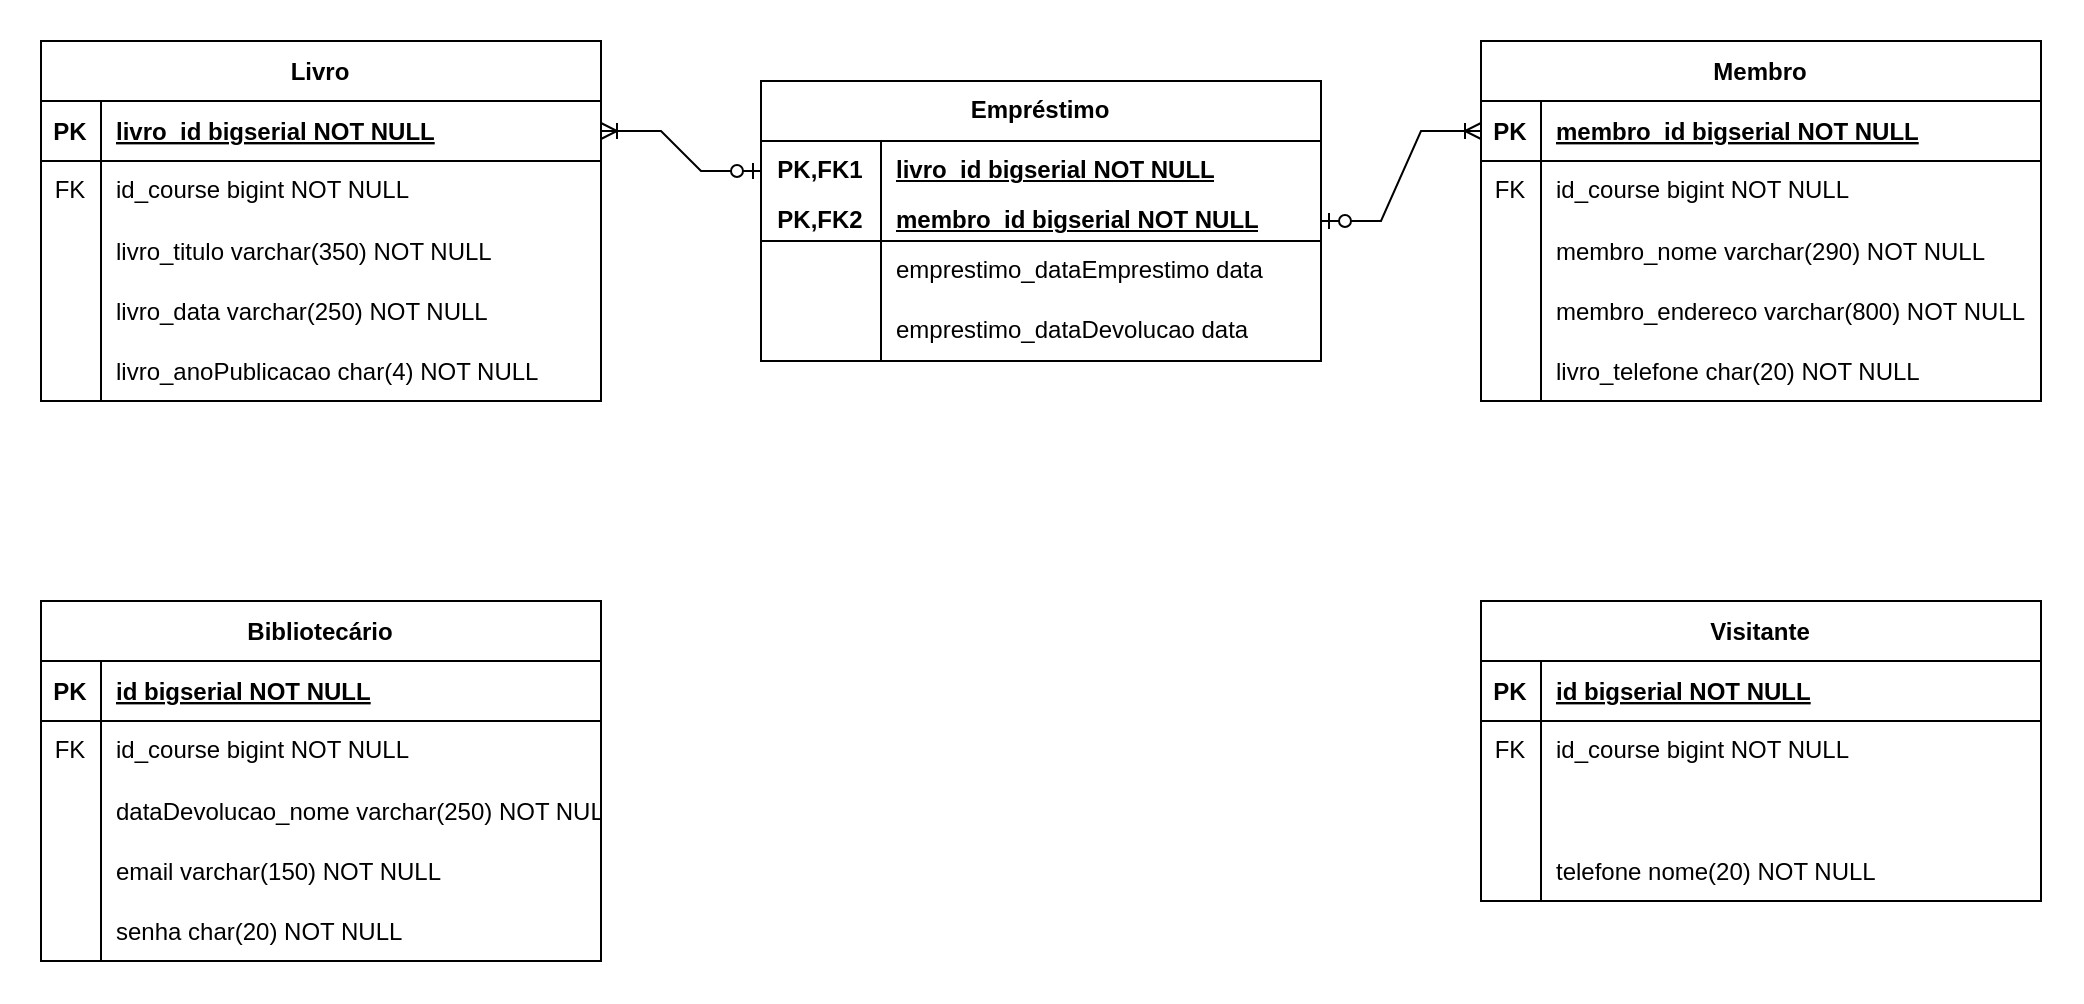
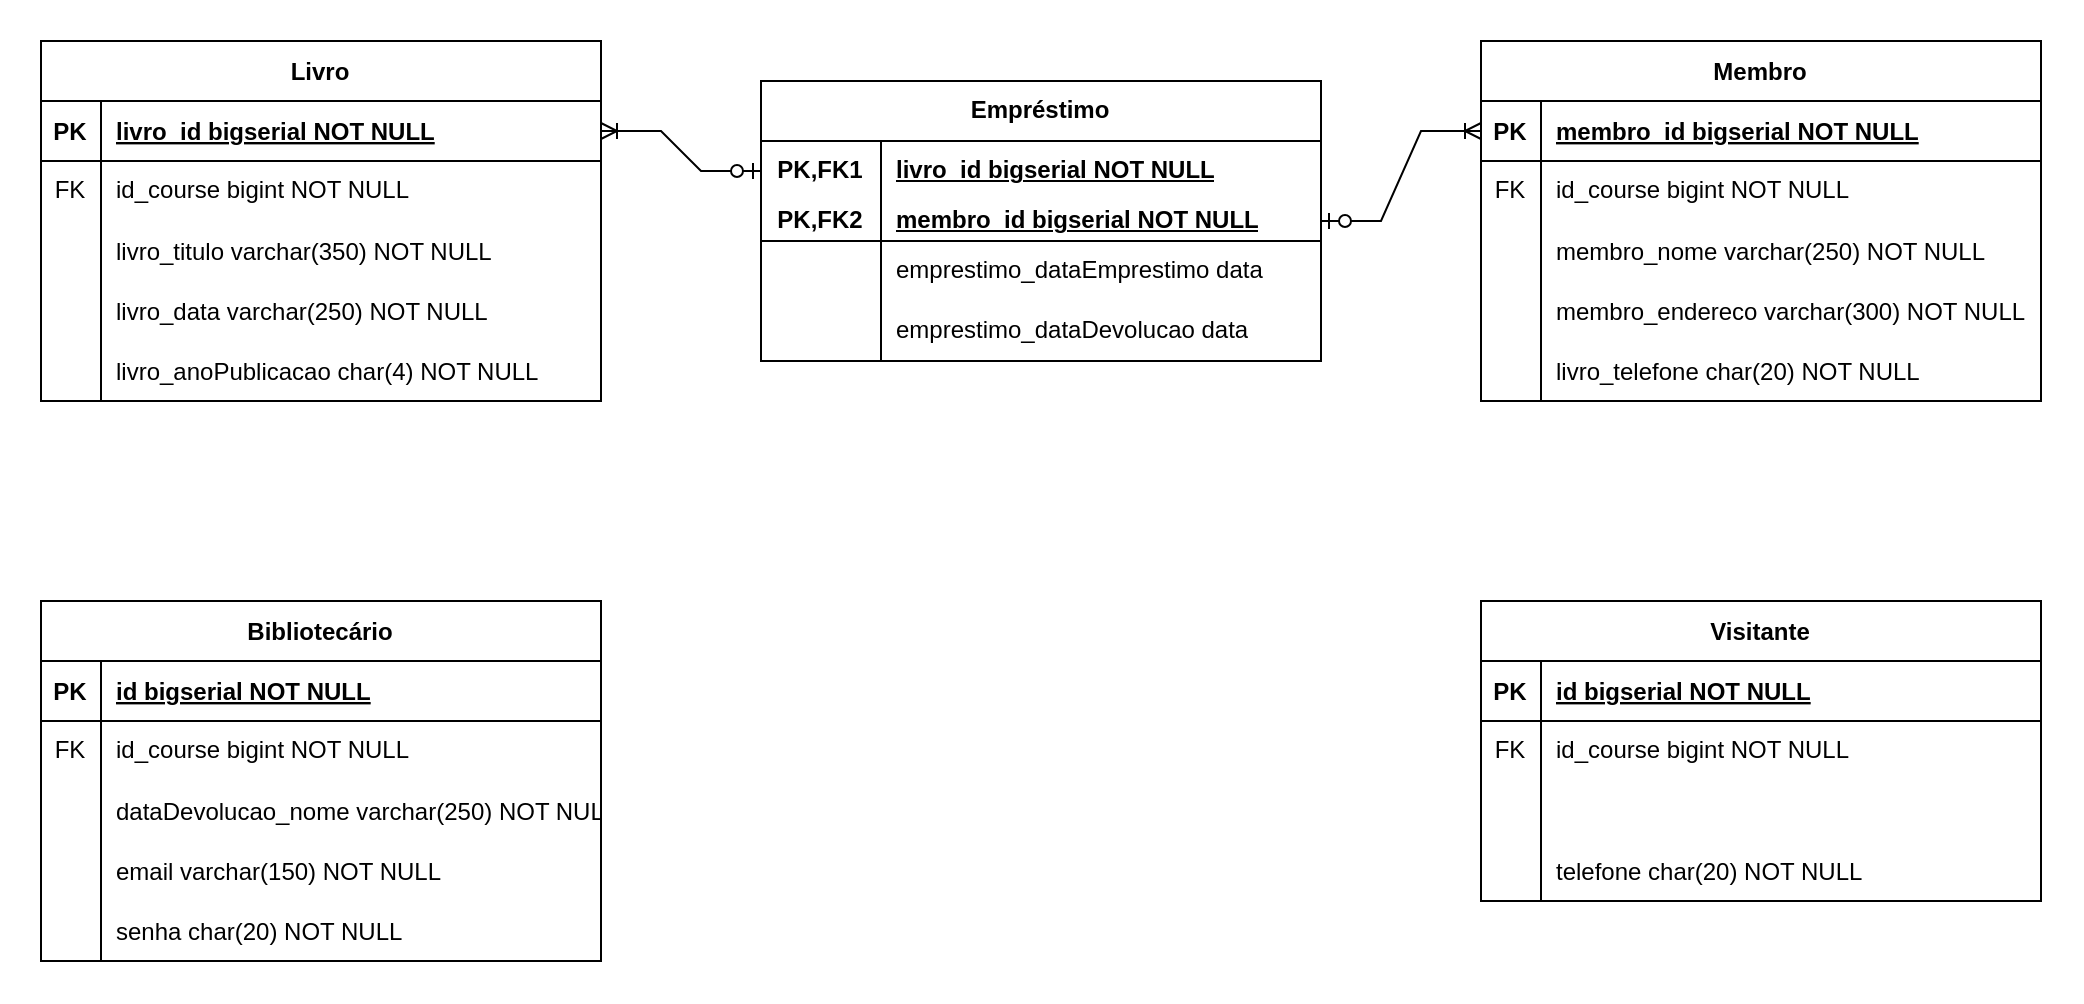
(1768, 252) -> (1768, 252)
(1795, 312) -> (1795, 312)
(1718, 872) -> (1718, 872)
